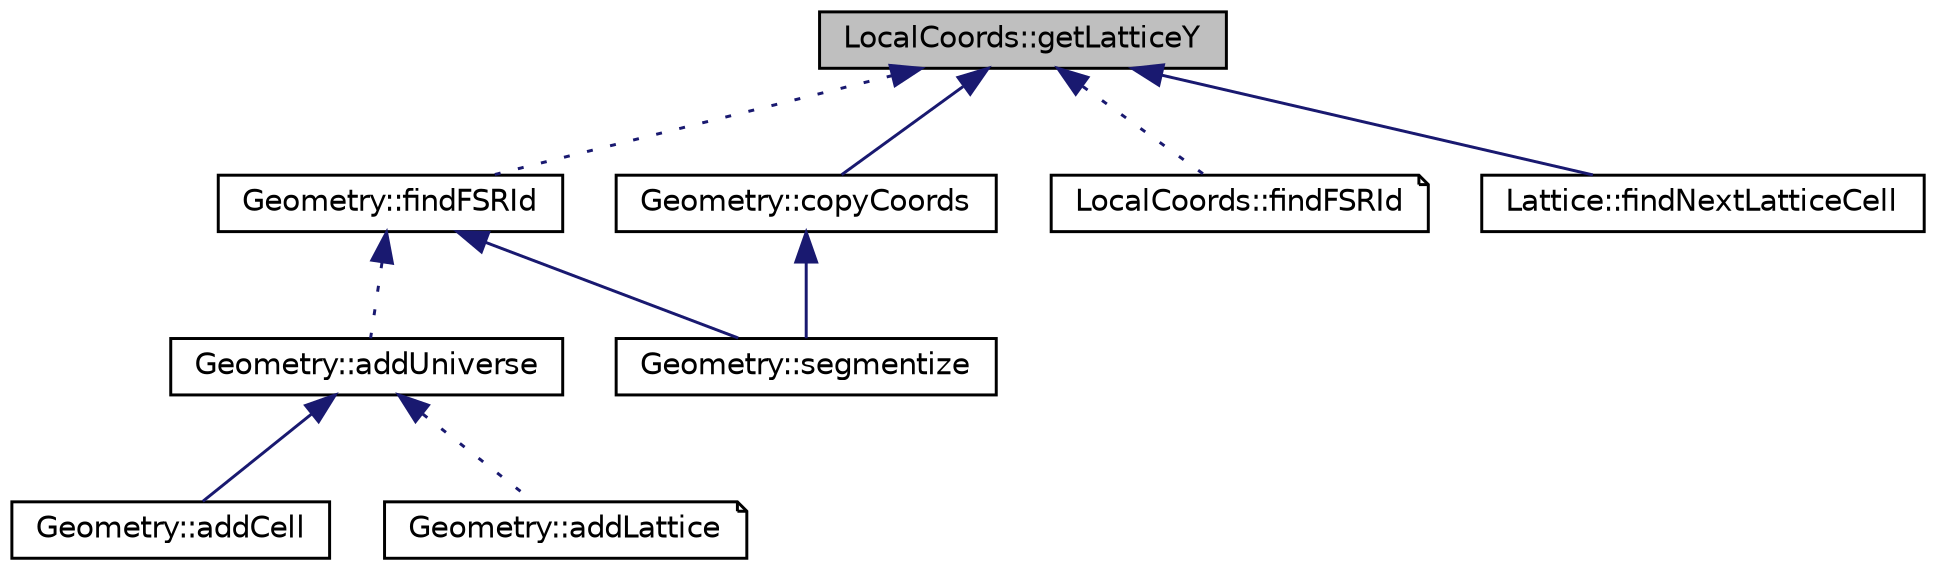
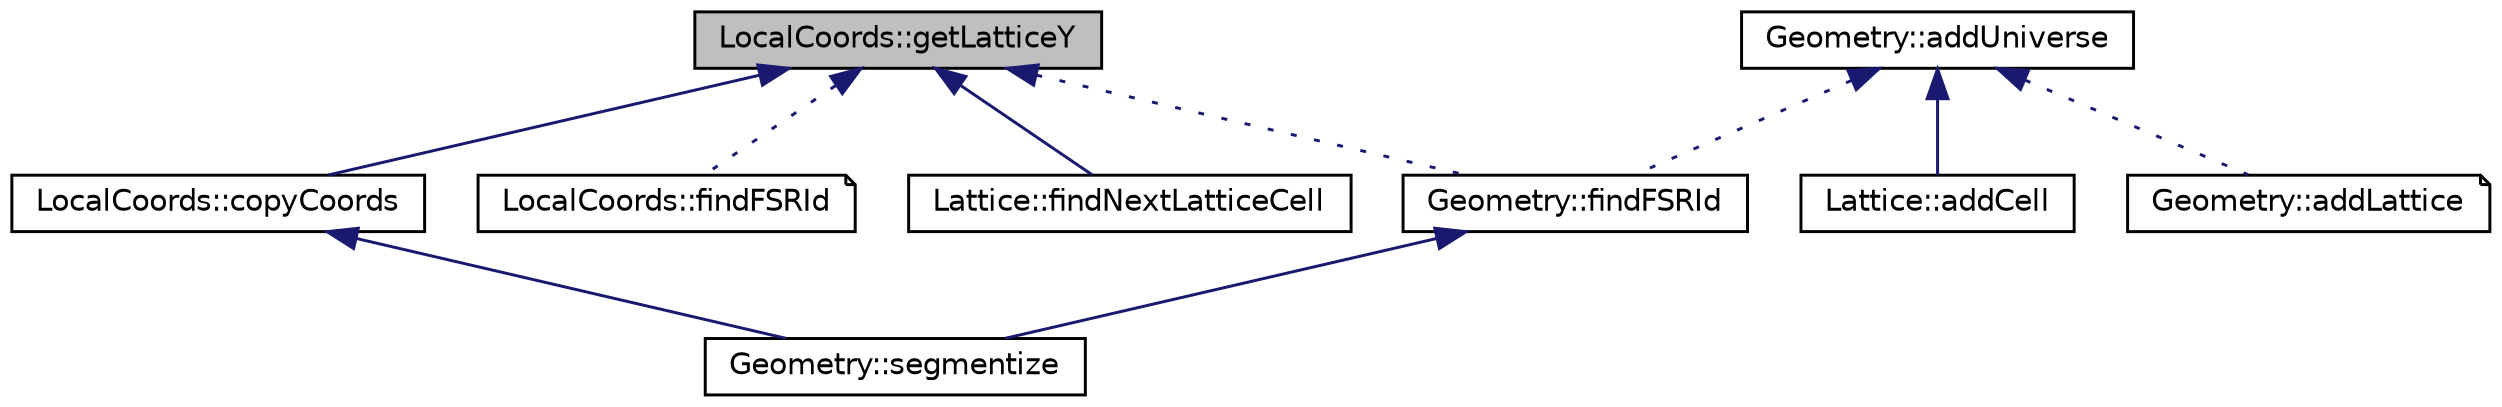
(806, 203) -> (218, 203)
(376, 300) -> (1743, 128)
(171, 530) -> (1938, 203)
